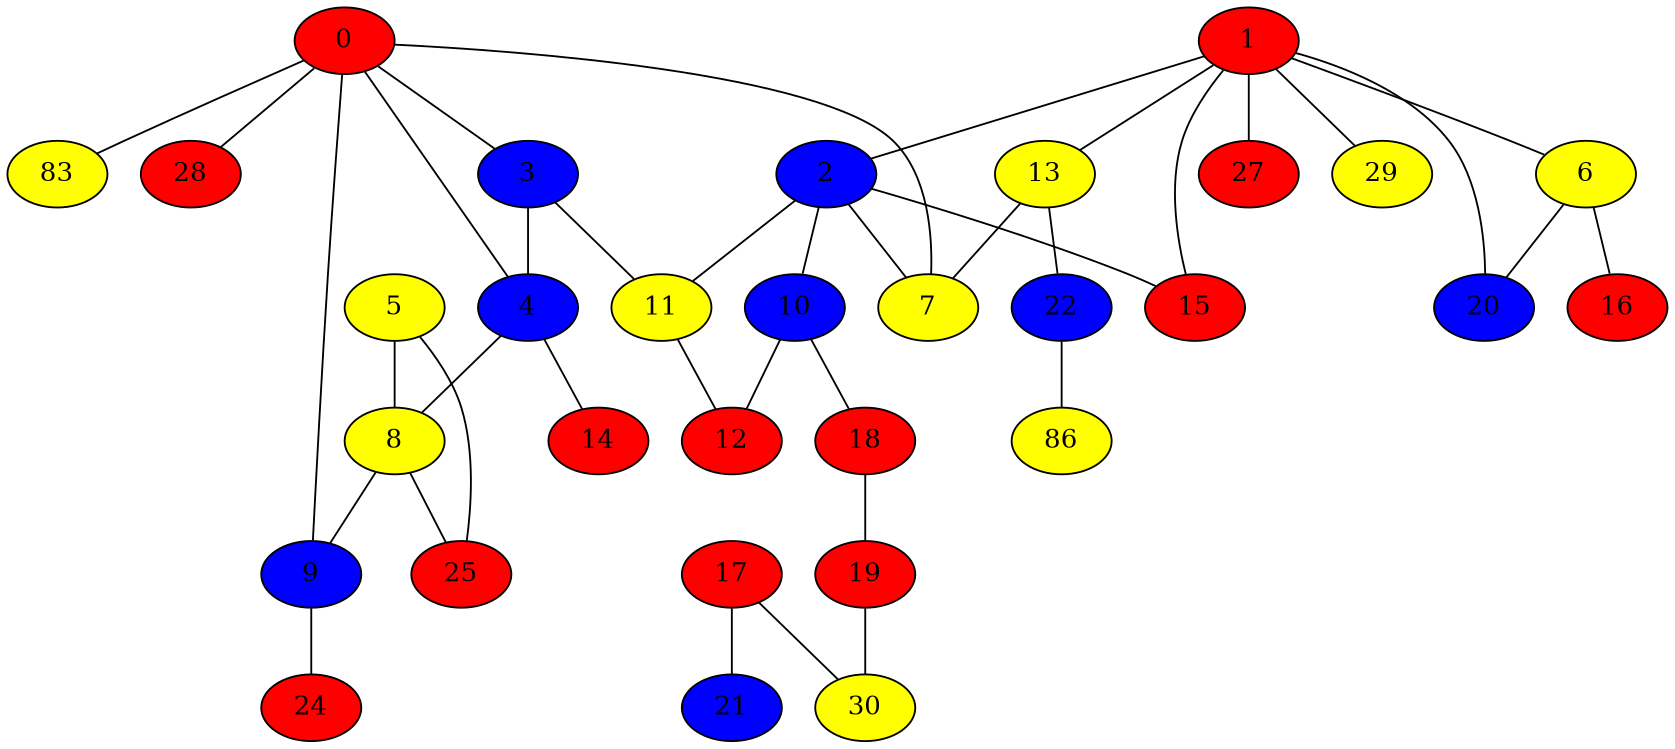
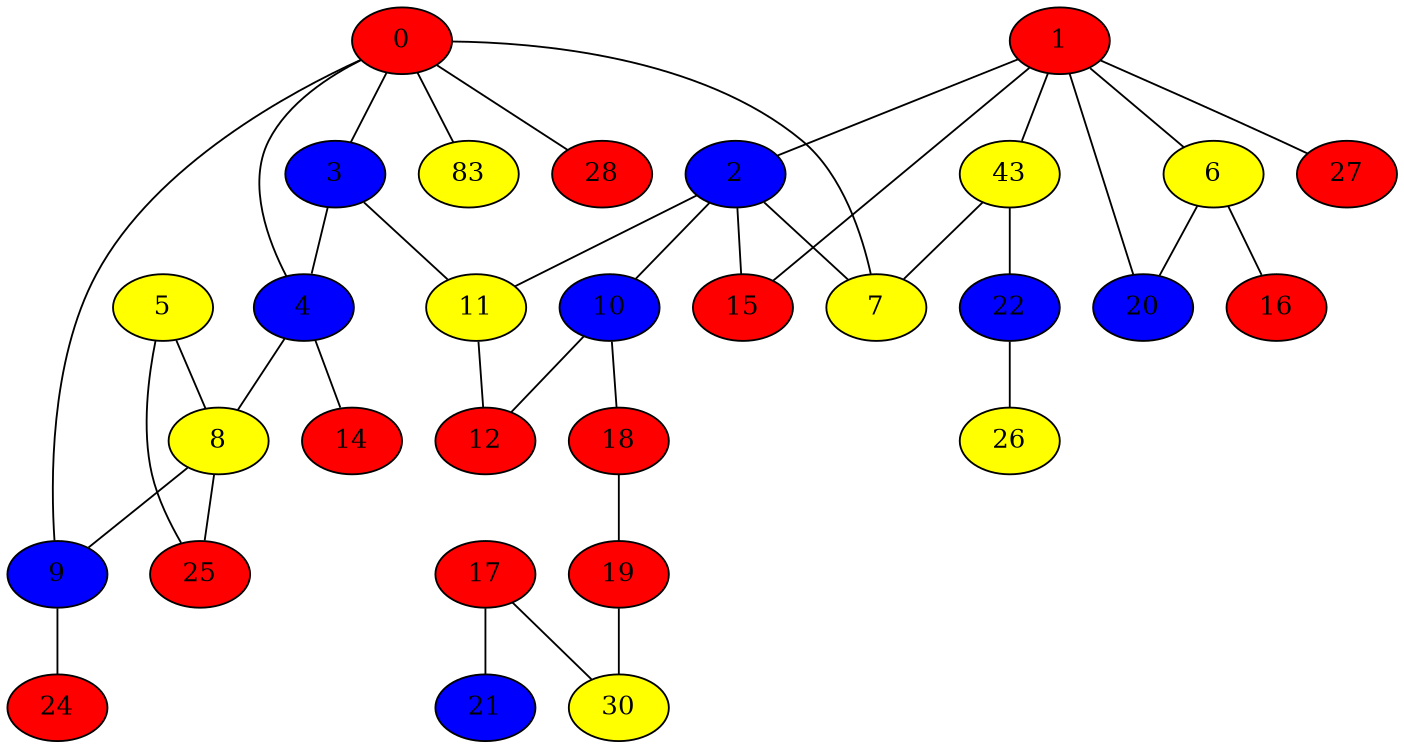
(1045, 174) -> (1010, 174)
(1382, 174) -> none
(1062, 441) -> (1010, 441)
